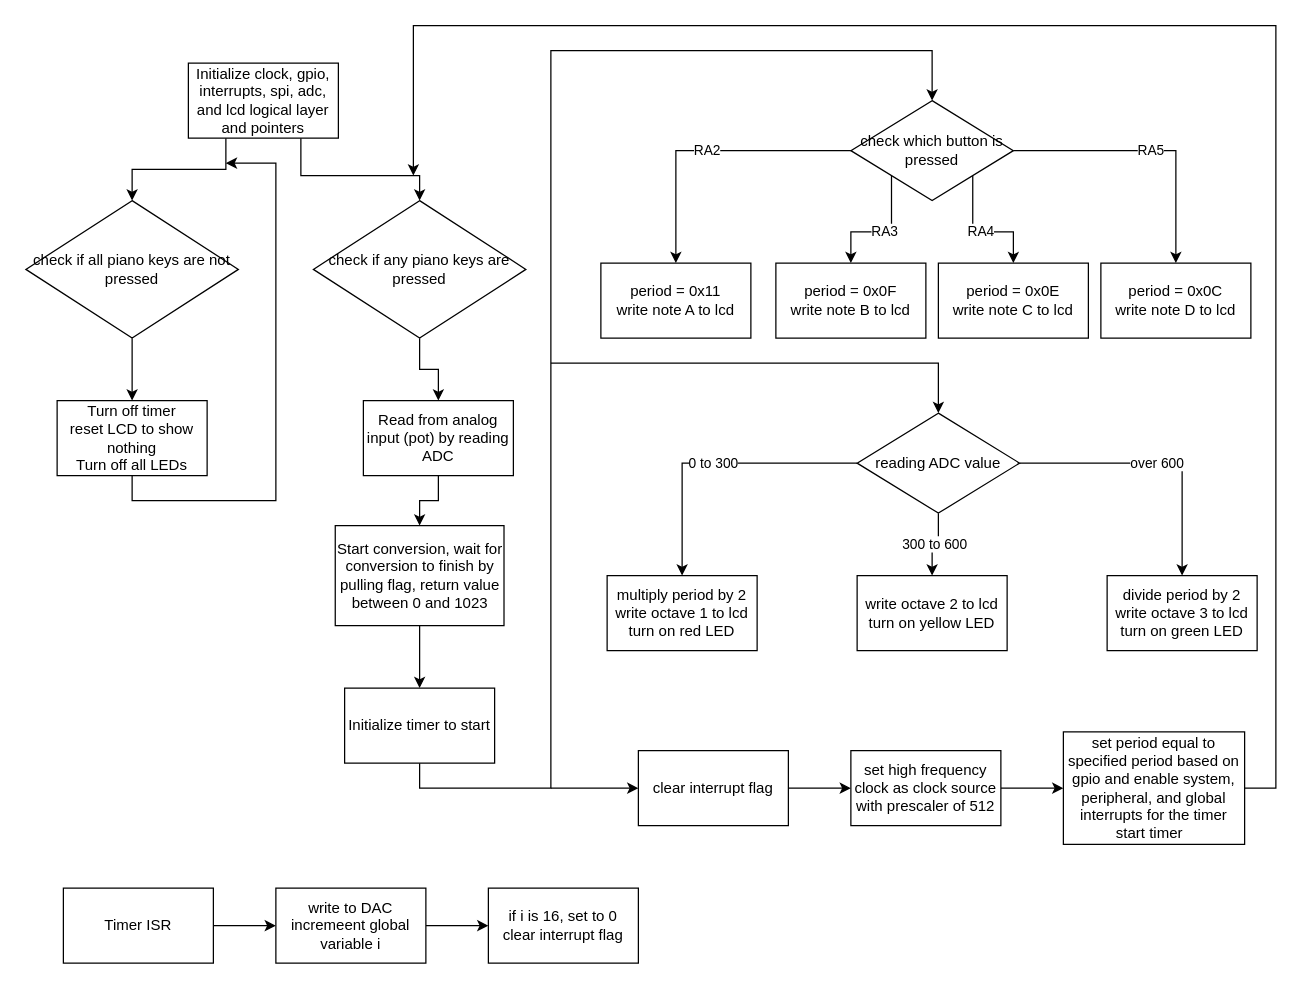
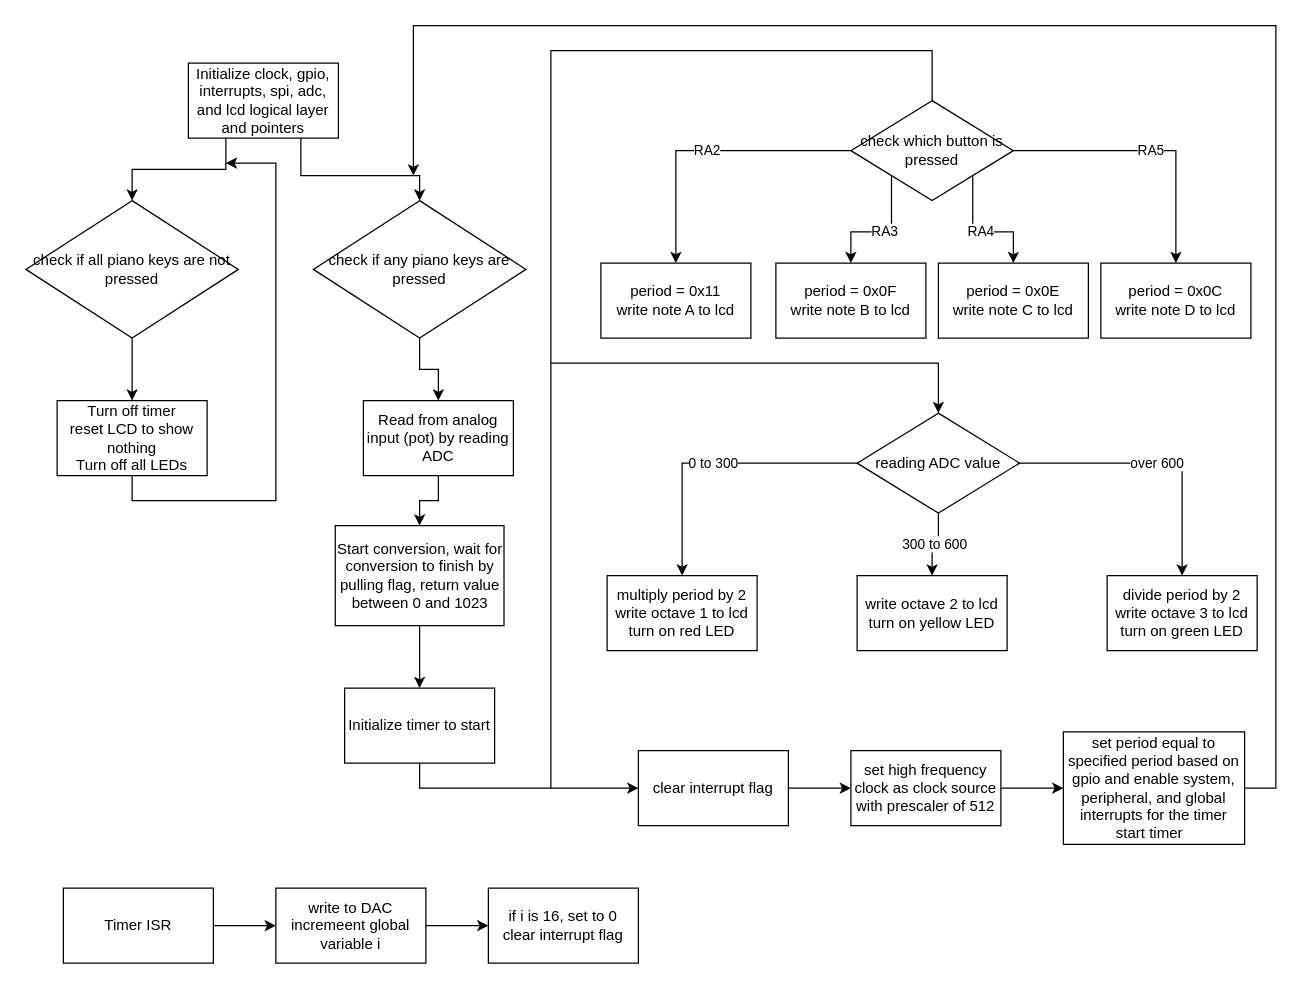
(932, 91) -> (932, 94)
